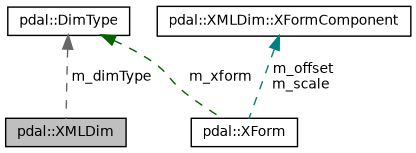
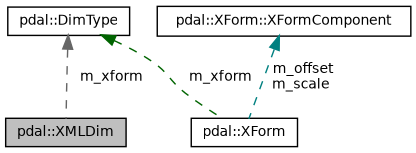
(284, 21) -> (284, 21)
(110, 77) -> (110, 77)
